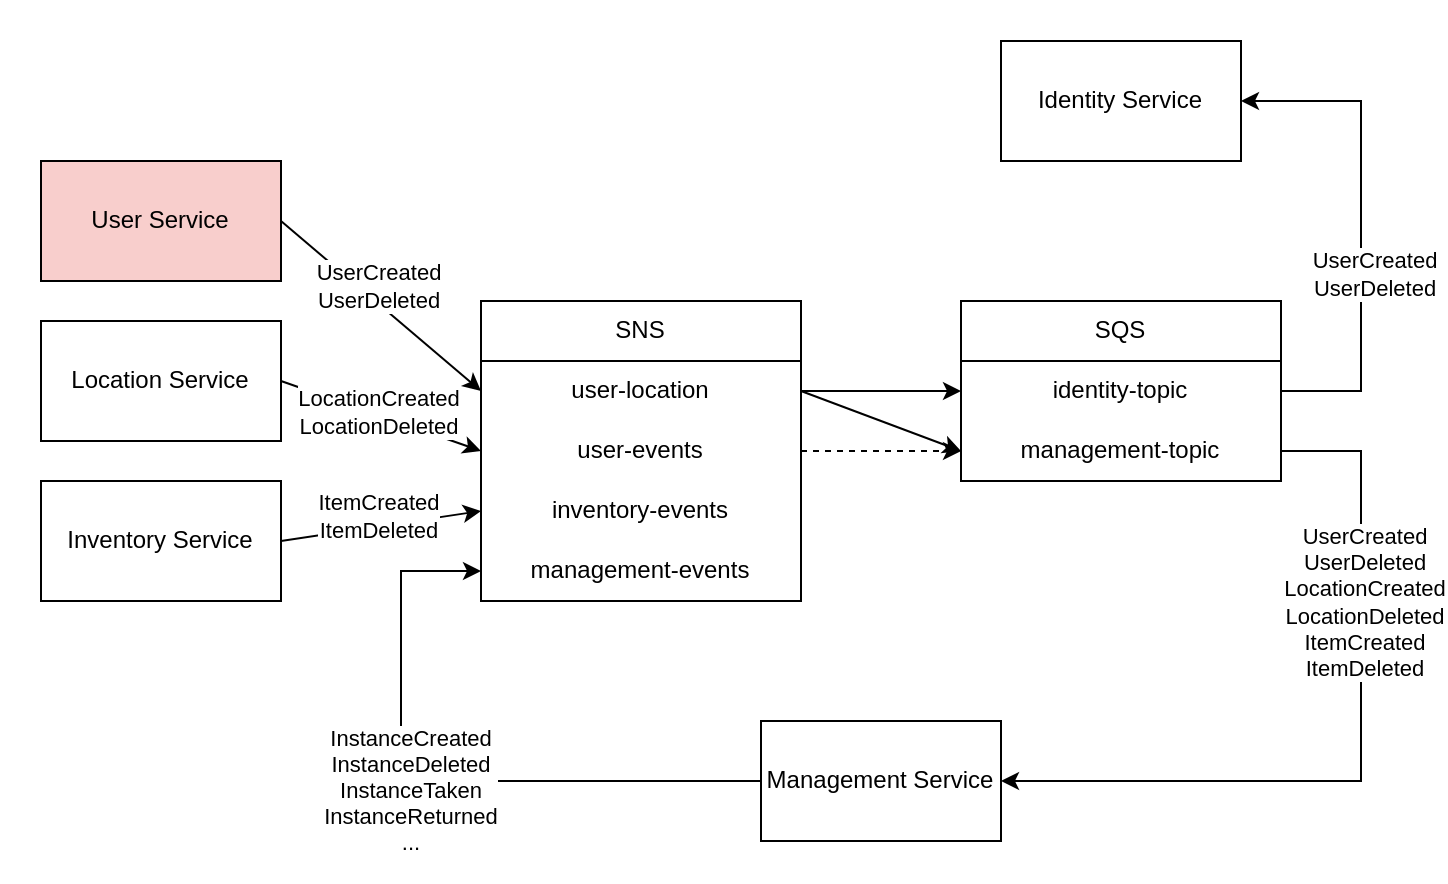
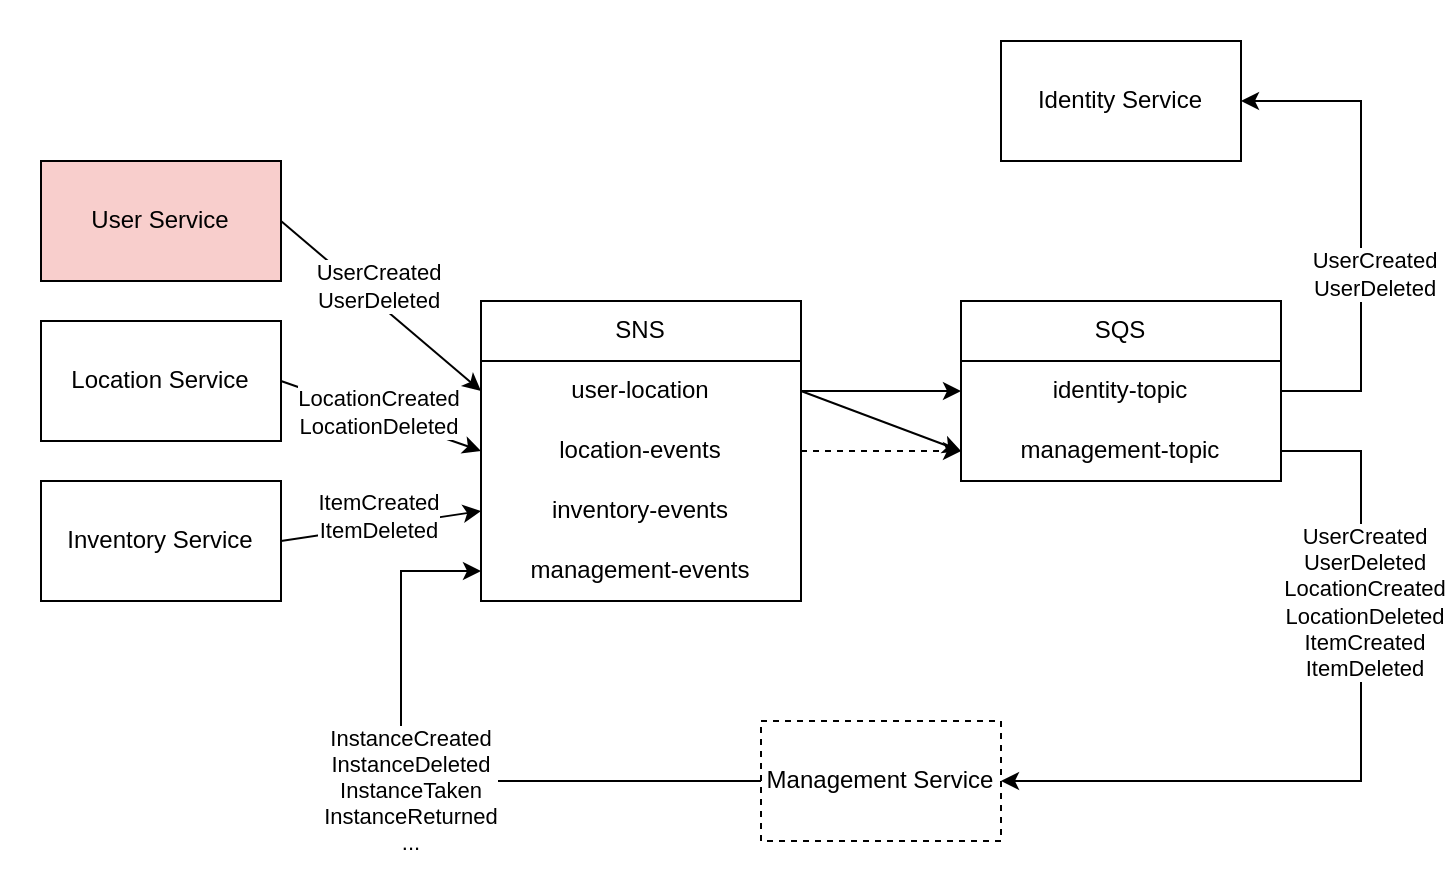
(641, 451) -> (641, 451)
(881, 781) -> (881, 781)
